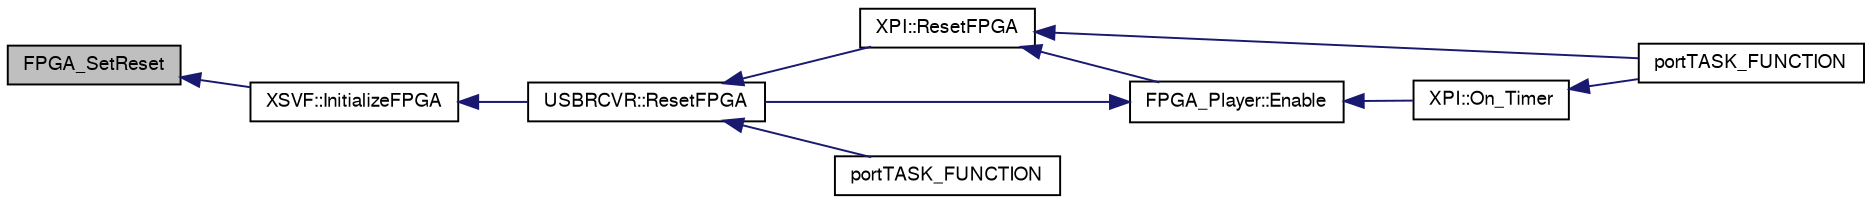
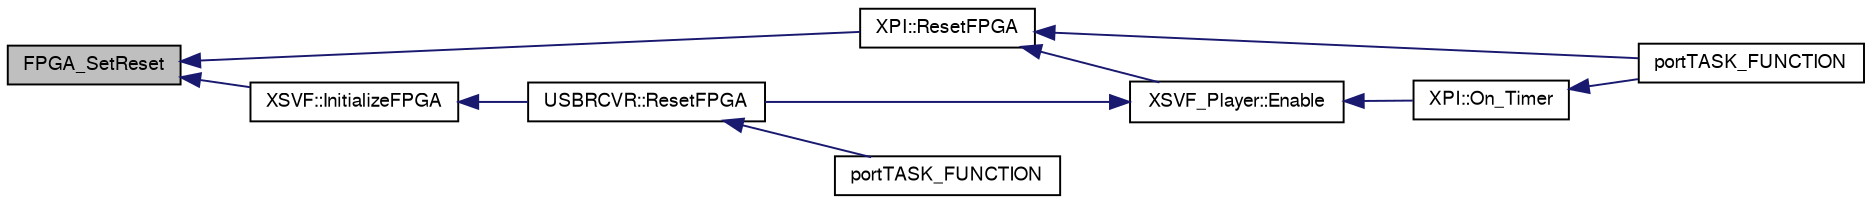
(807, 63) -> (530, 46)
(1237, 102) -> (1237, 102)
